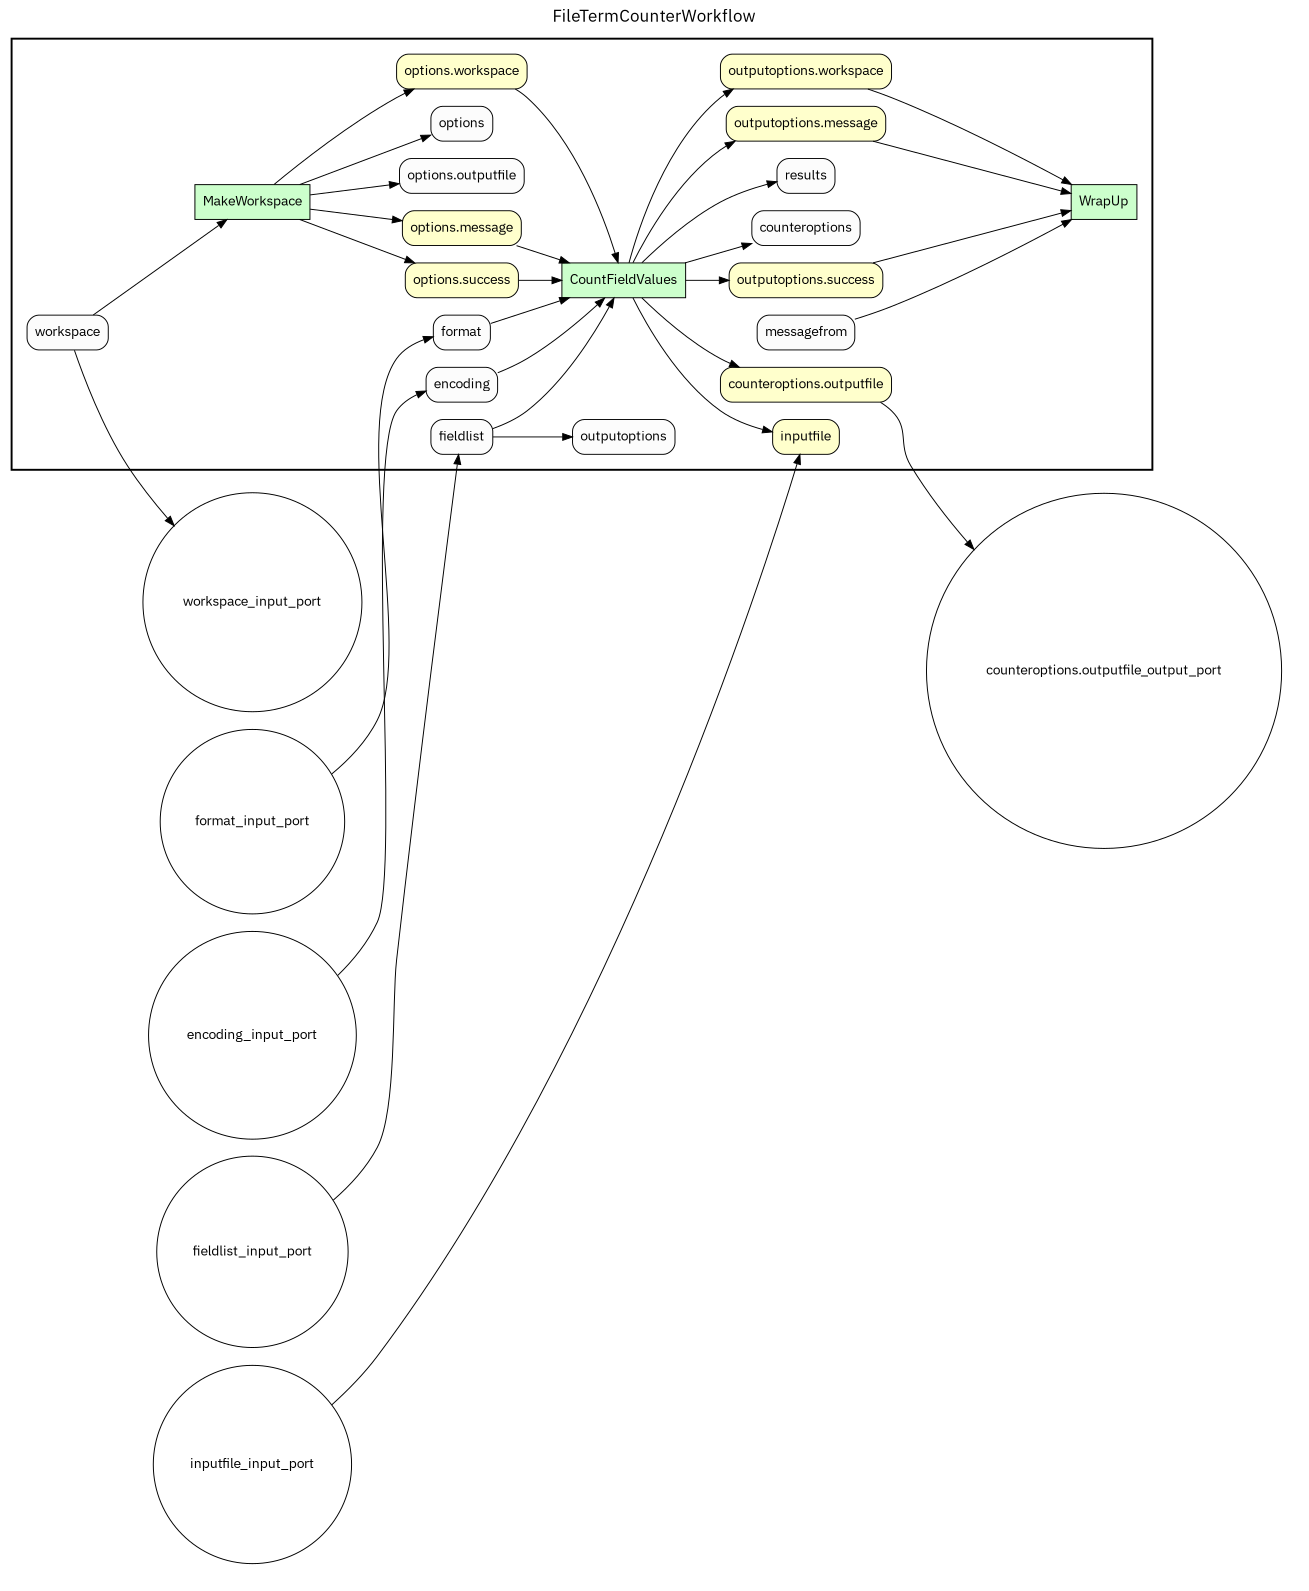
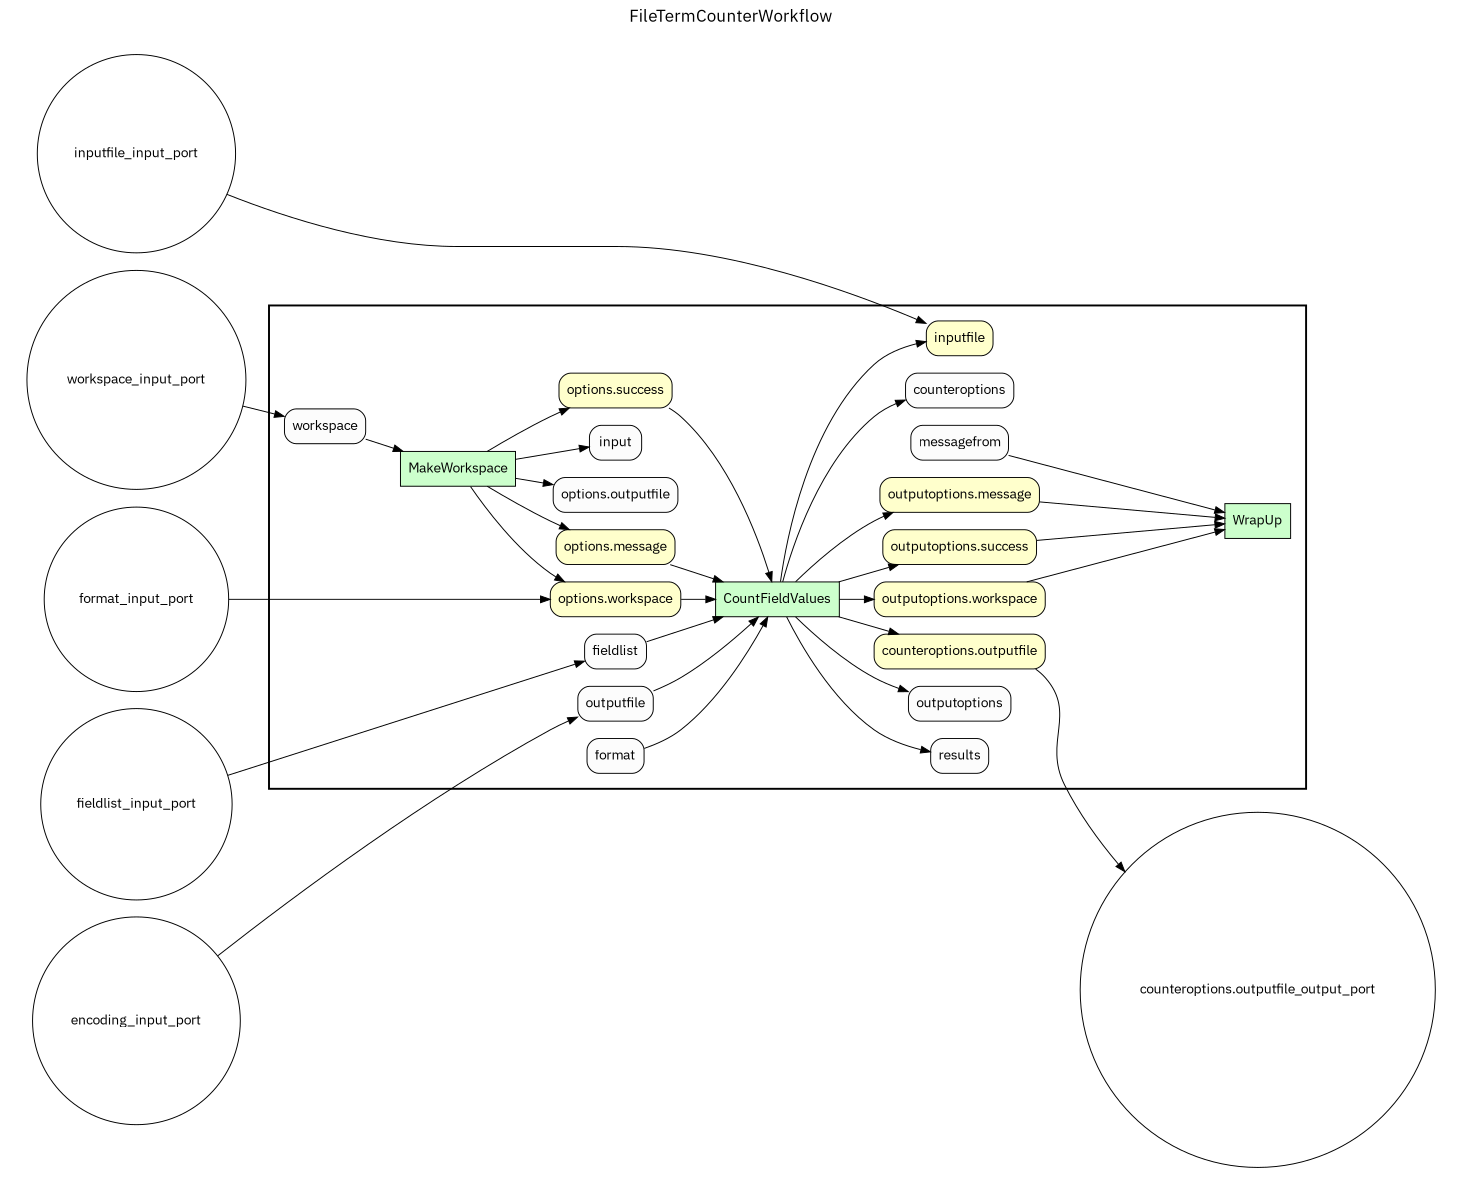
(462, 124) -> (616, 443)
(462, 385) -> (616, 704)
(528, 437) -> (844, 658)
(112, 439) -> (259, 410)
(379, 452) -> (385, 599)
